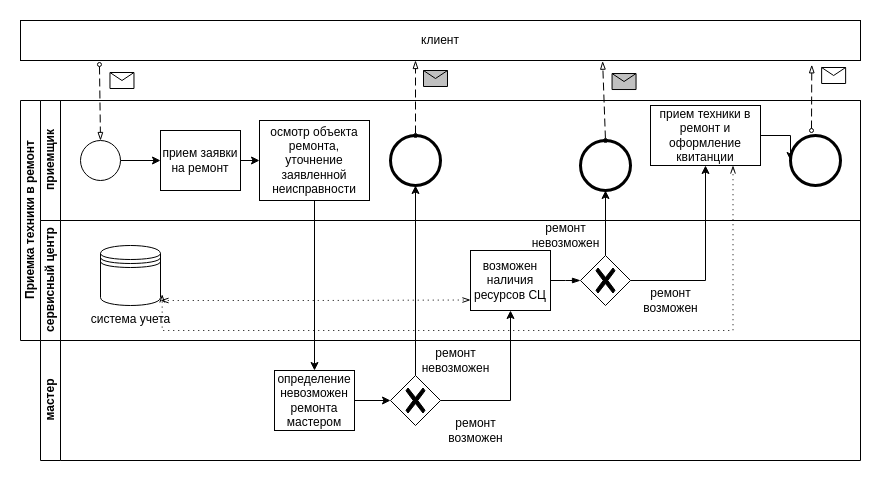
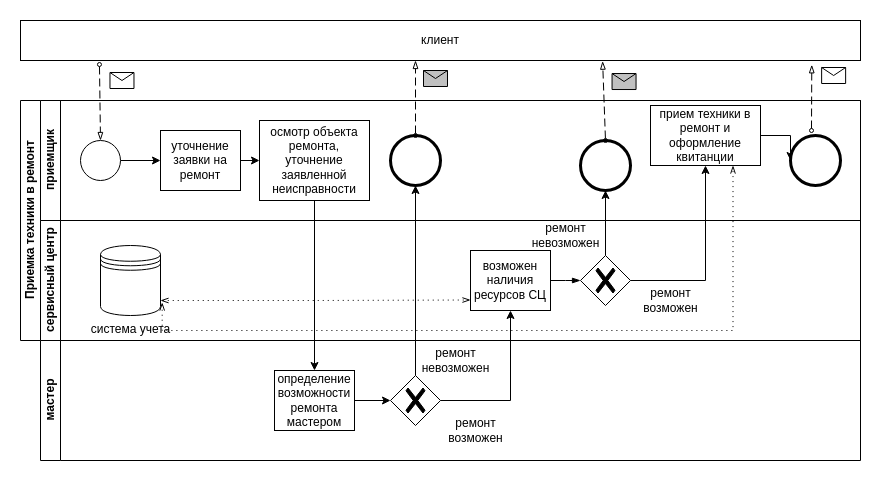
(201, 161) -> (201, 161)
(131, 276) -> (131, 281)
(315, 401) -> (315, 401)
